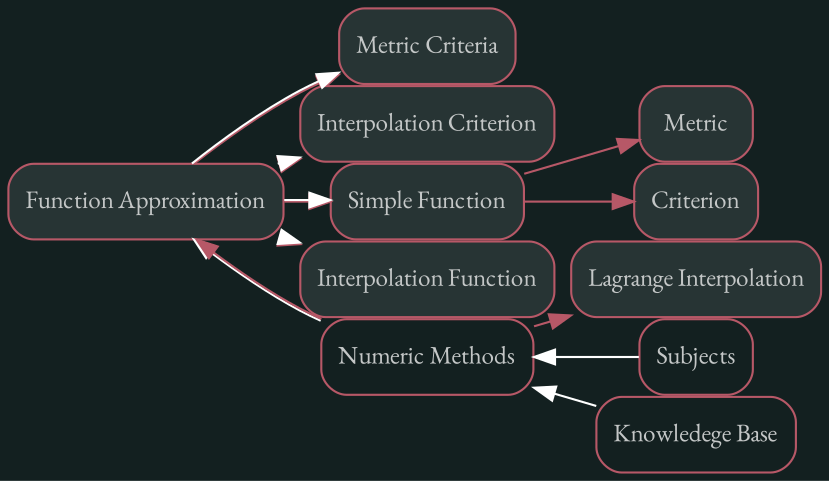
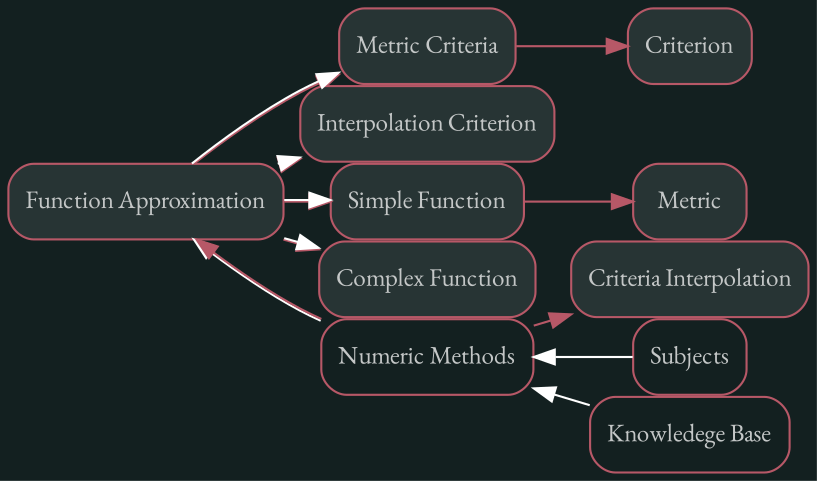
(568, 202) -> (561, 46)
(427, 279) -> (427, 279)
(696, 279) -> (690, 279)
